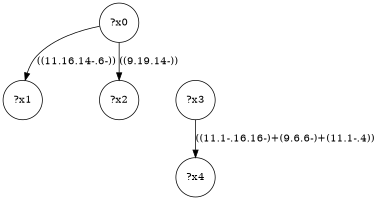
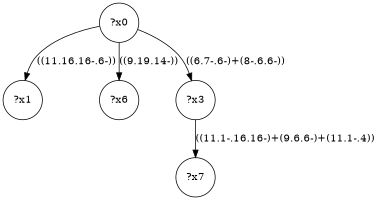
none -> (169, 46)
(77, 61) -> (77, 61)
(119, 100) -> (119, 100)
(196, 177) -> (196, 177)
